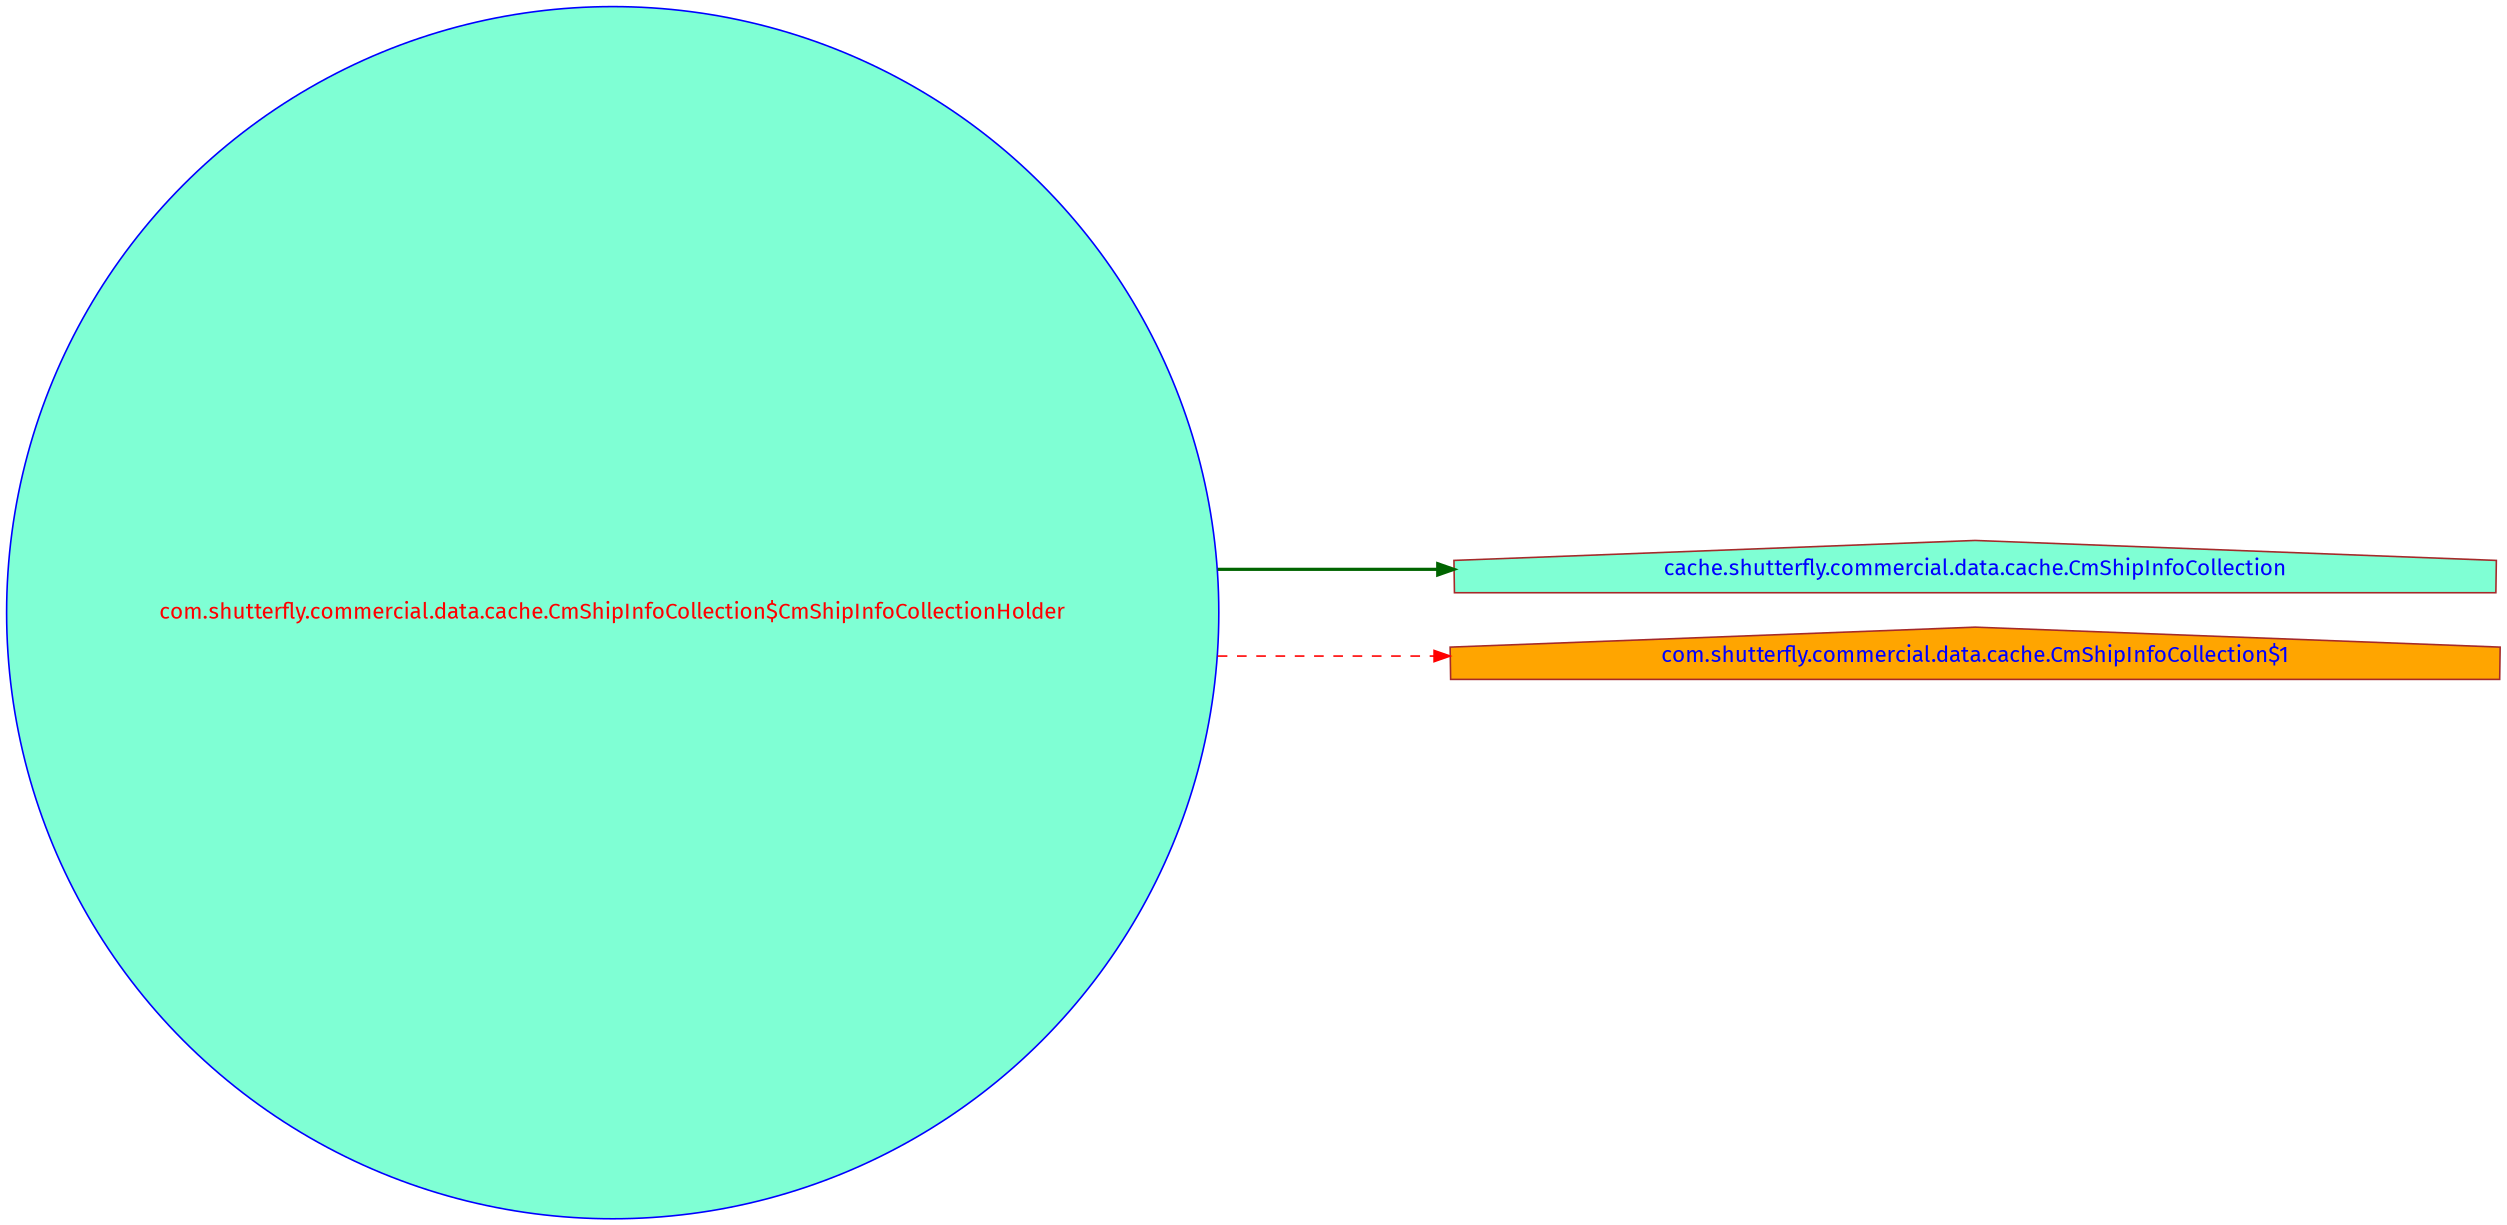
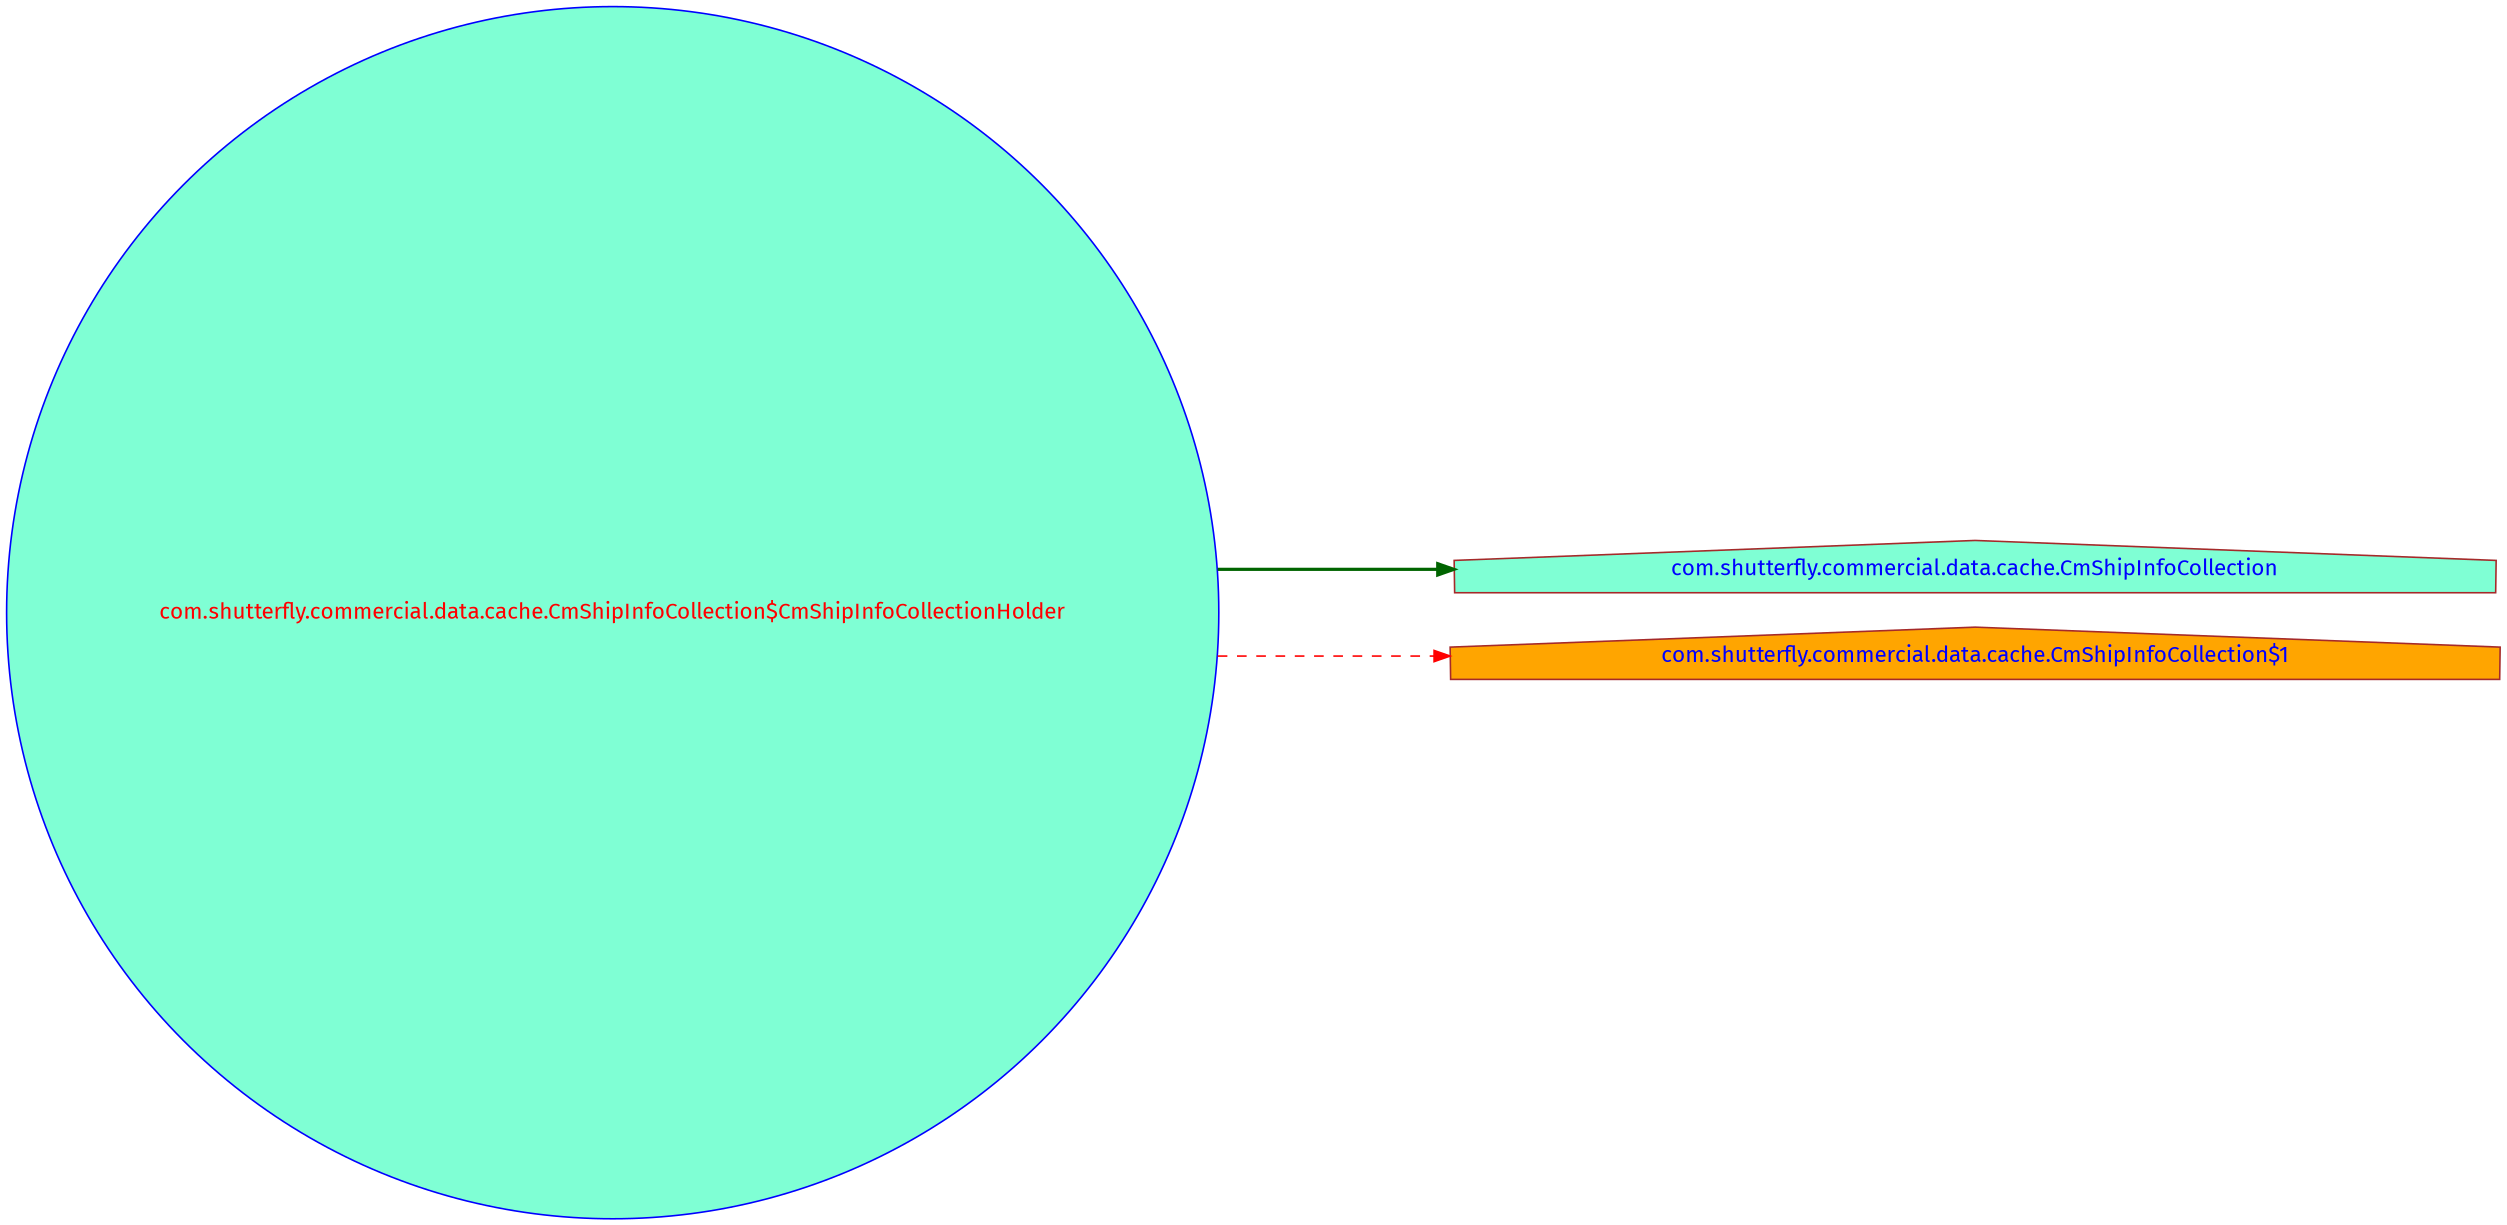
(1975, 569) -> (1975, 569)
